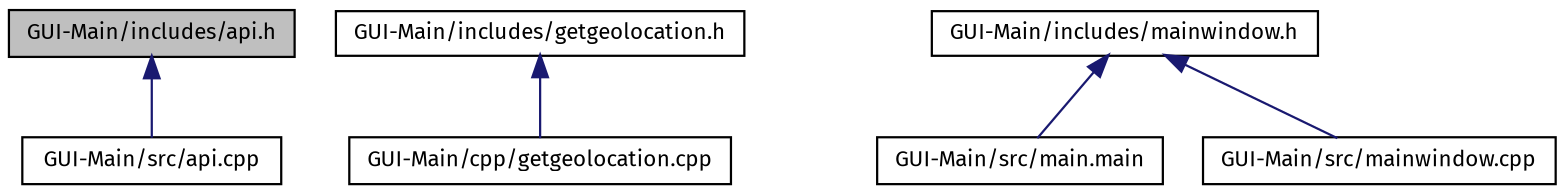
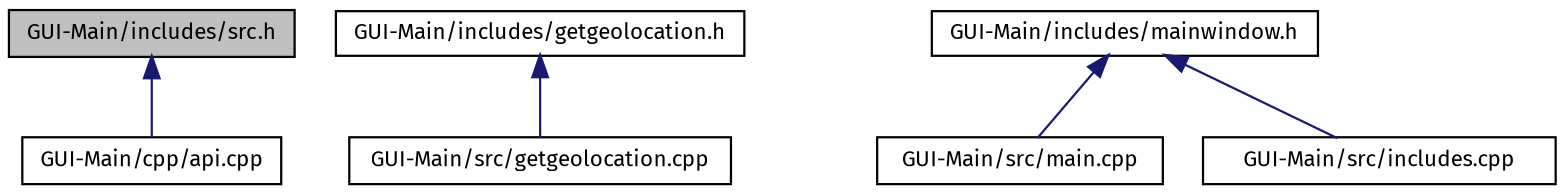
(152, 33) -> (152, 33)
(152, 161) -> (152, 161)
(540, 161) -> (540, 161)
(1020, 161) -> (1020, 161)
(1379, 161) -> (1379, 161)
